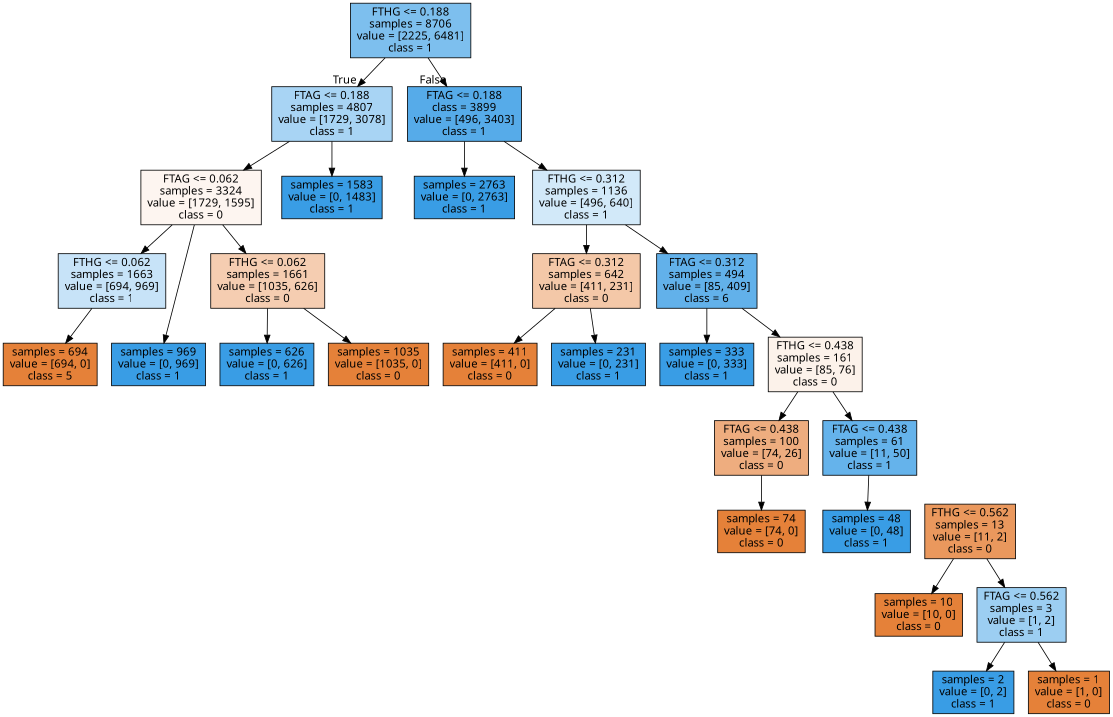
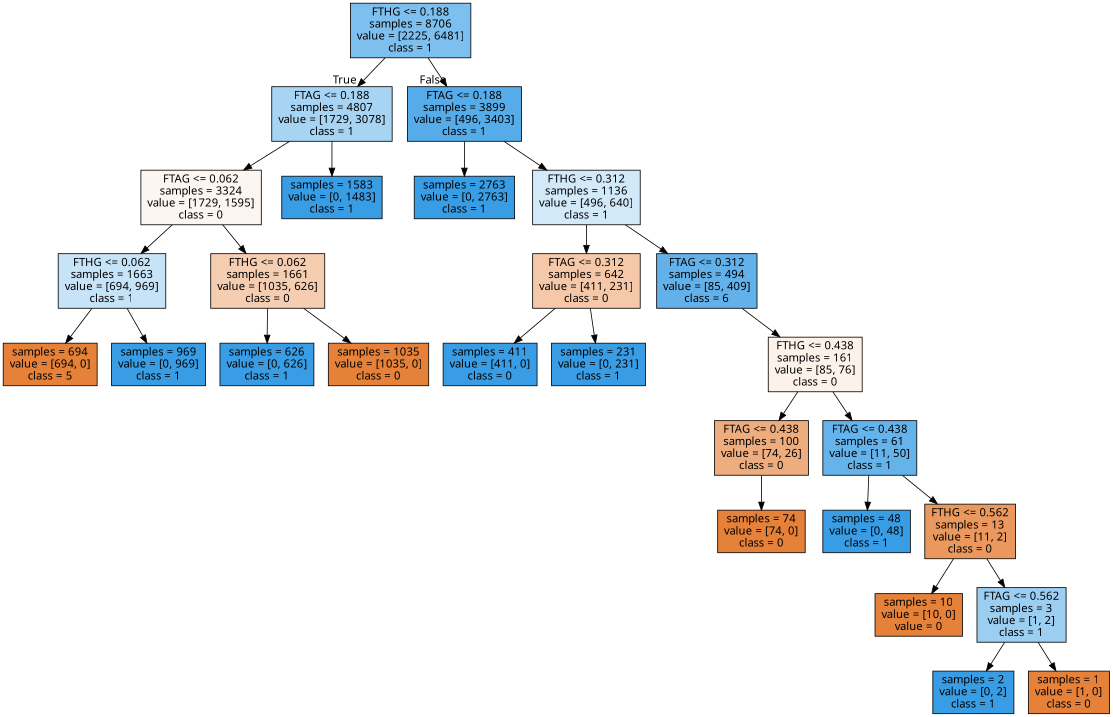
(464, 114) -> (464, 114)
(180, 280) -> (135, 322)
(490, 364) -> (490, 364)
(707, 364) -> none
none -> (917, 487)
(919, 615) -> (919, 615)
